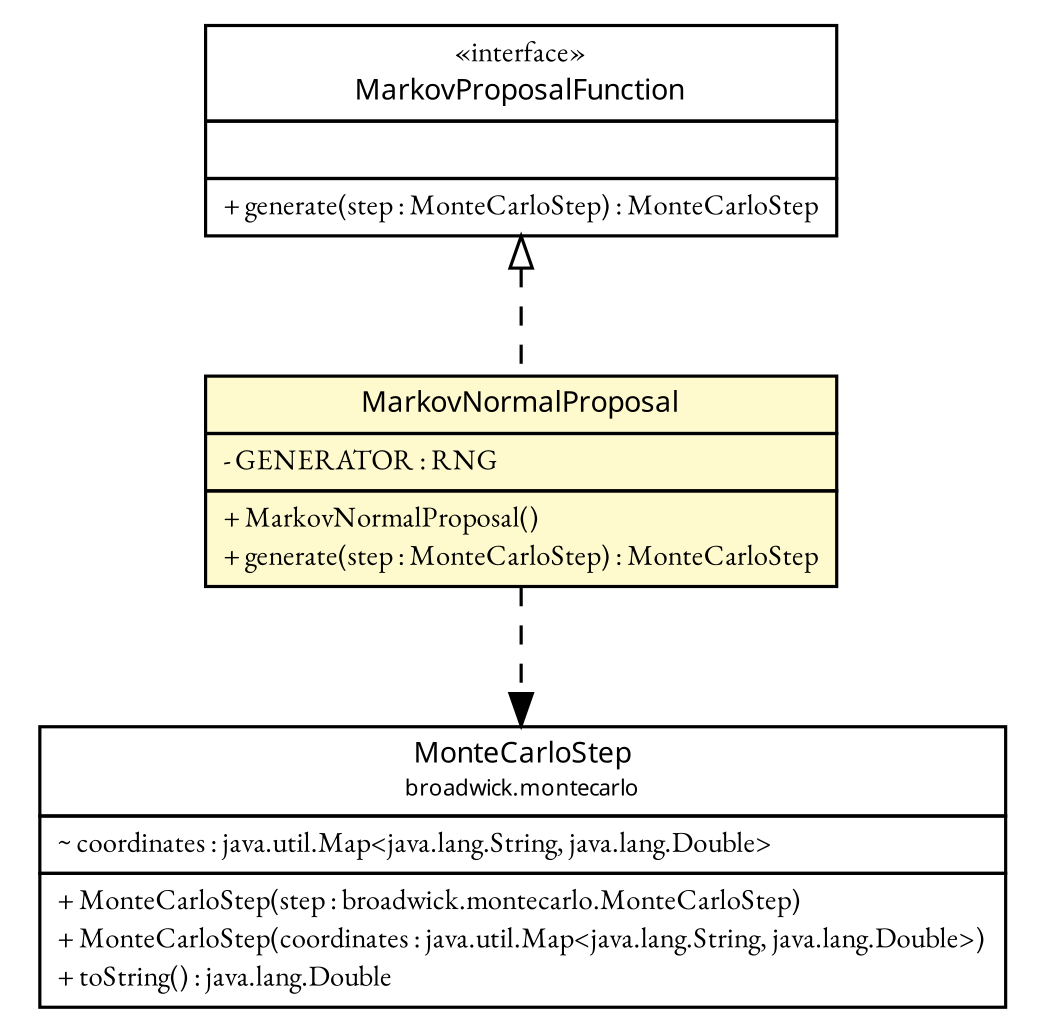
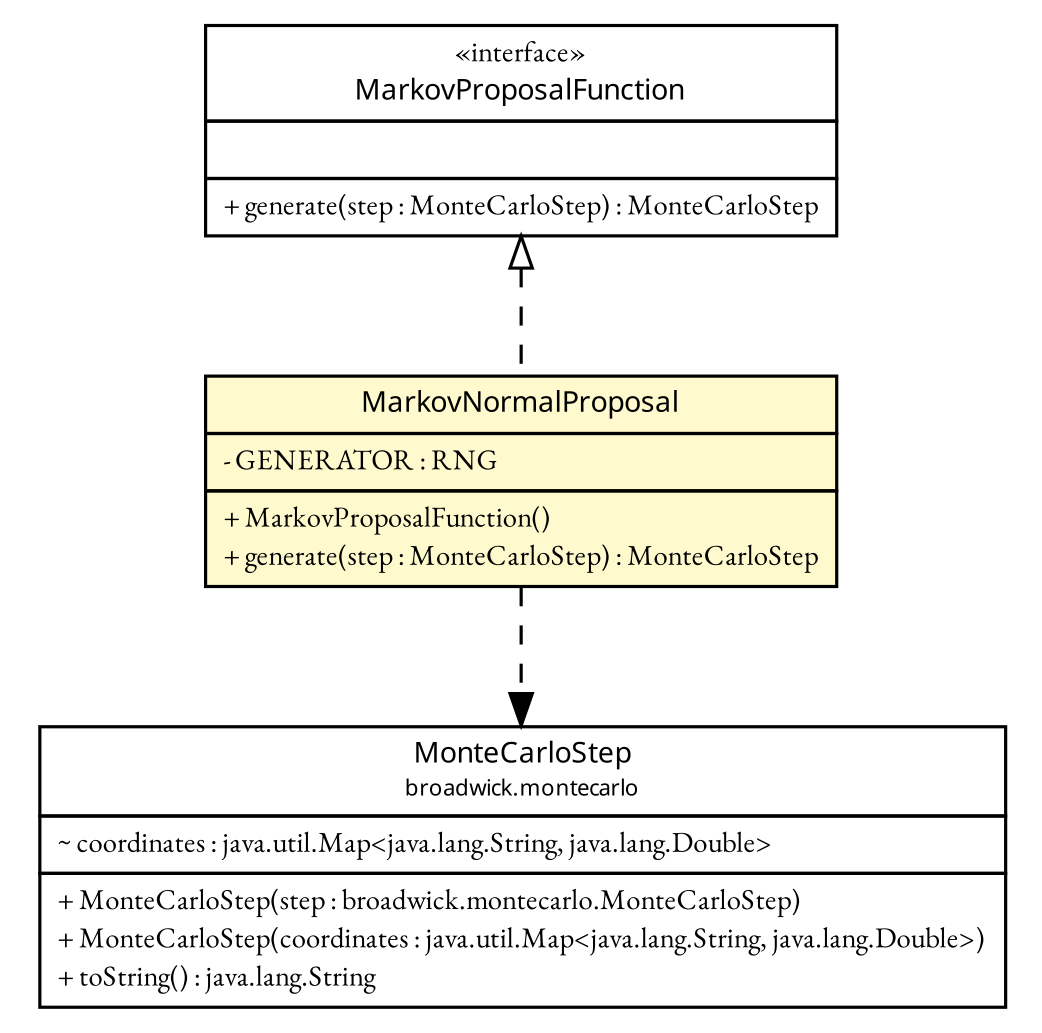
(382, 518) -> (387, 518)
(226, 977) -> (217, 977)
